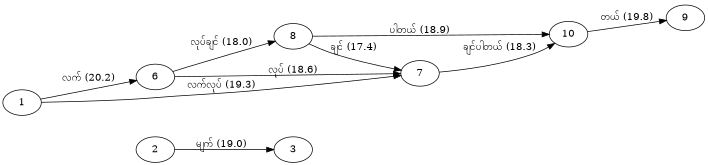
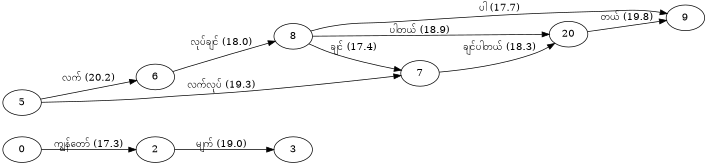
none -> (485, 16)
(569, 34) -> (569, 34)
(284, 75) -> none
(22, 103) -> (22, 103)
none -> (22, 150)
